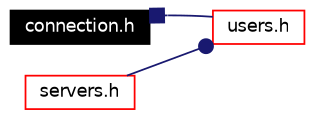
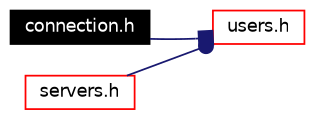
(191, 16) -> (173, 39)
